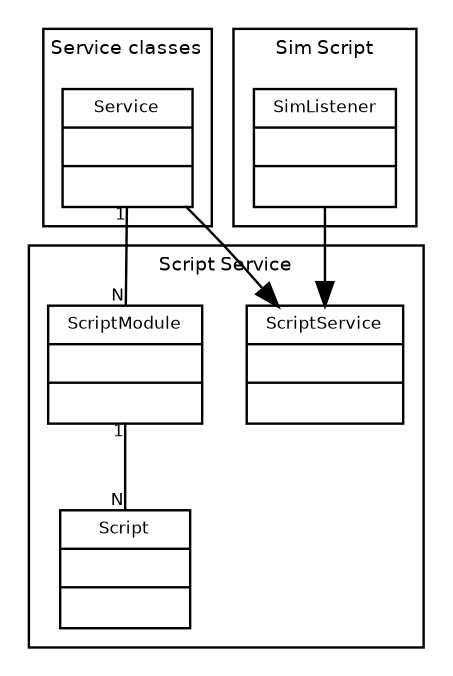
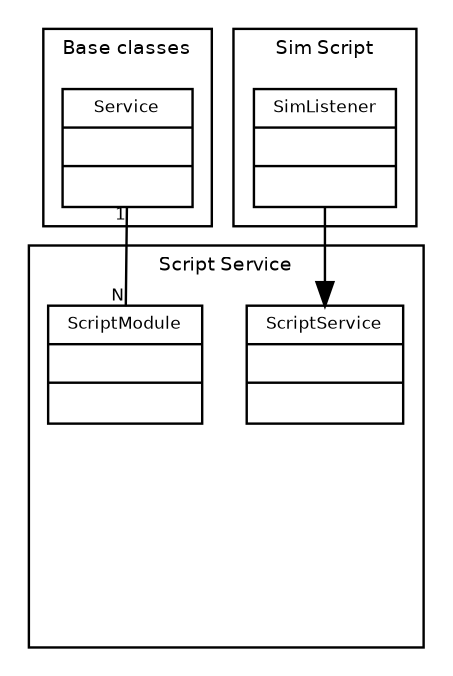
(128, 49) -> (128, 49)
(238, 261) -> none
(125, 569) -> none
